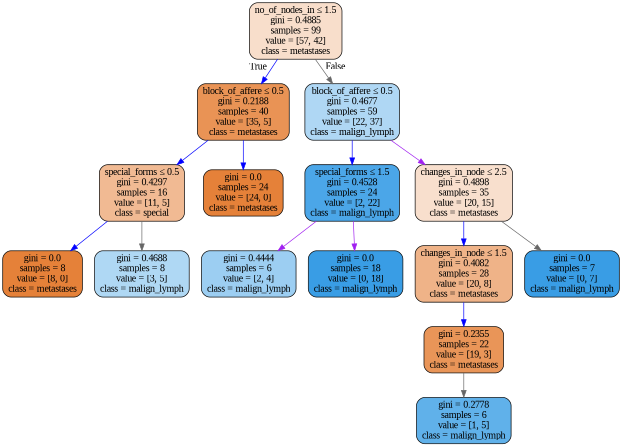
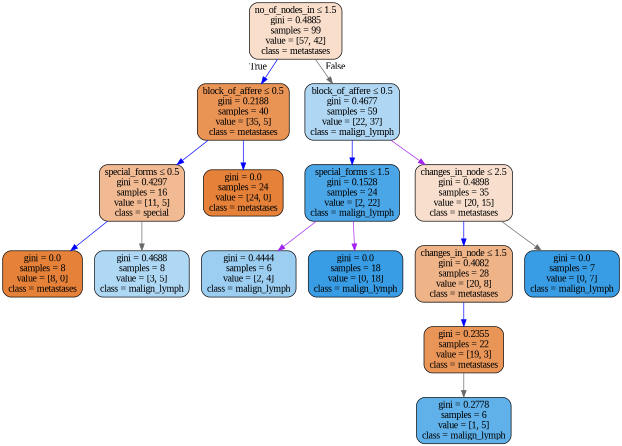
(352, 182) -> (352, 182)
